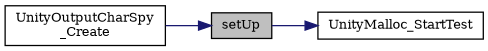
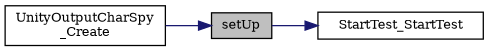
(401, 26) -> (401, 26)
